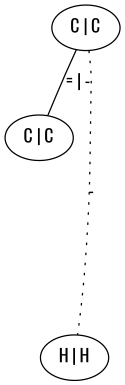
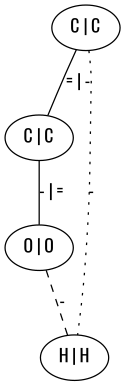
none -> (39, 248)
